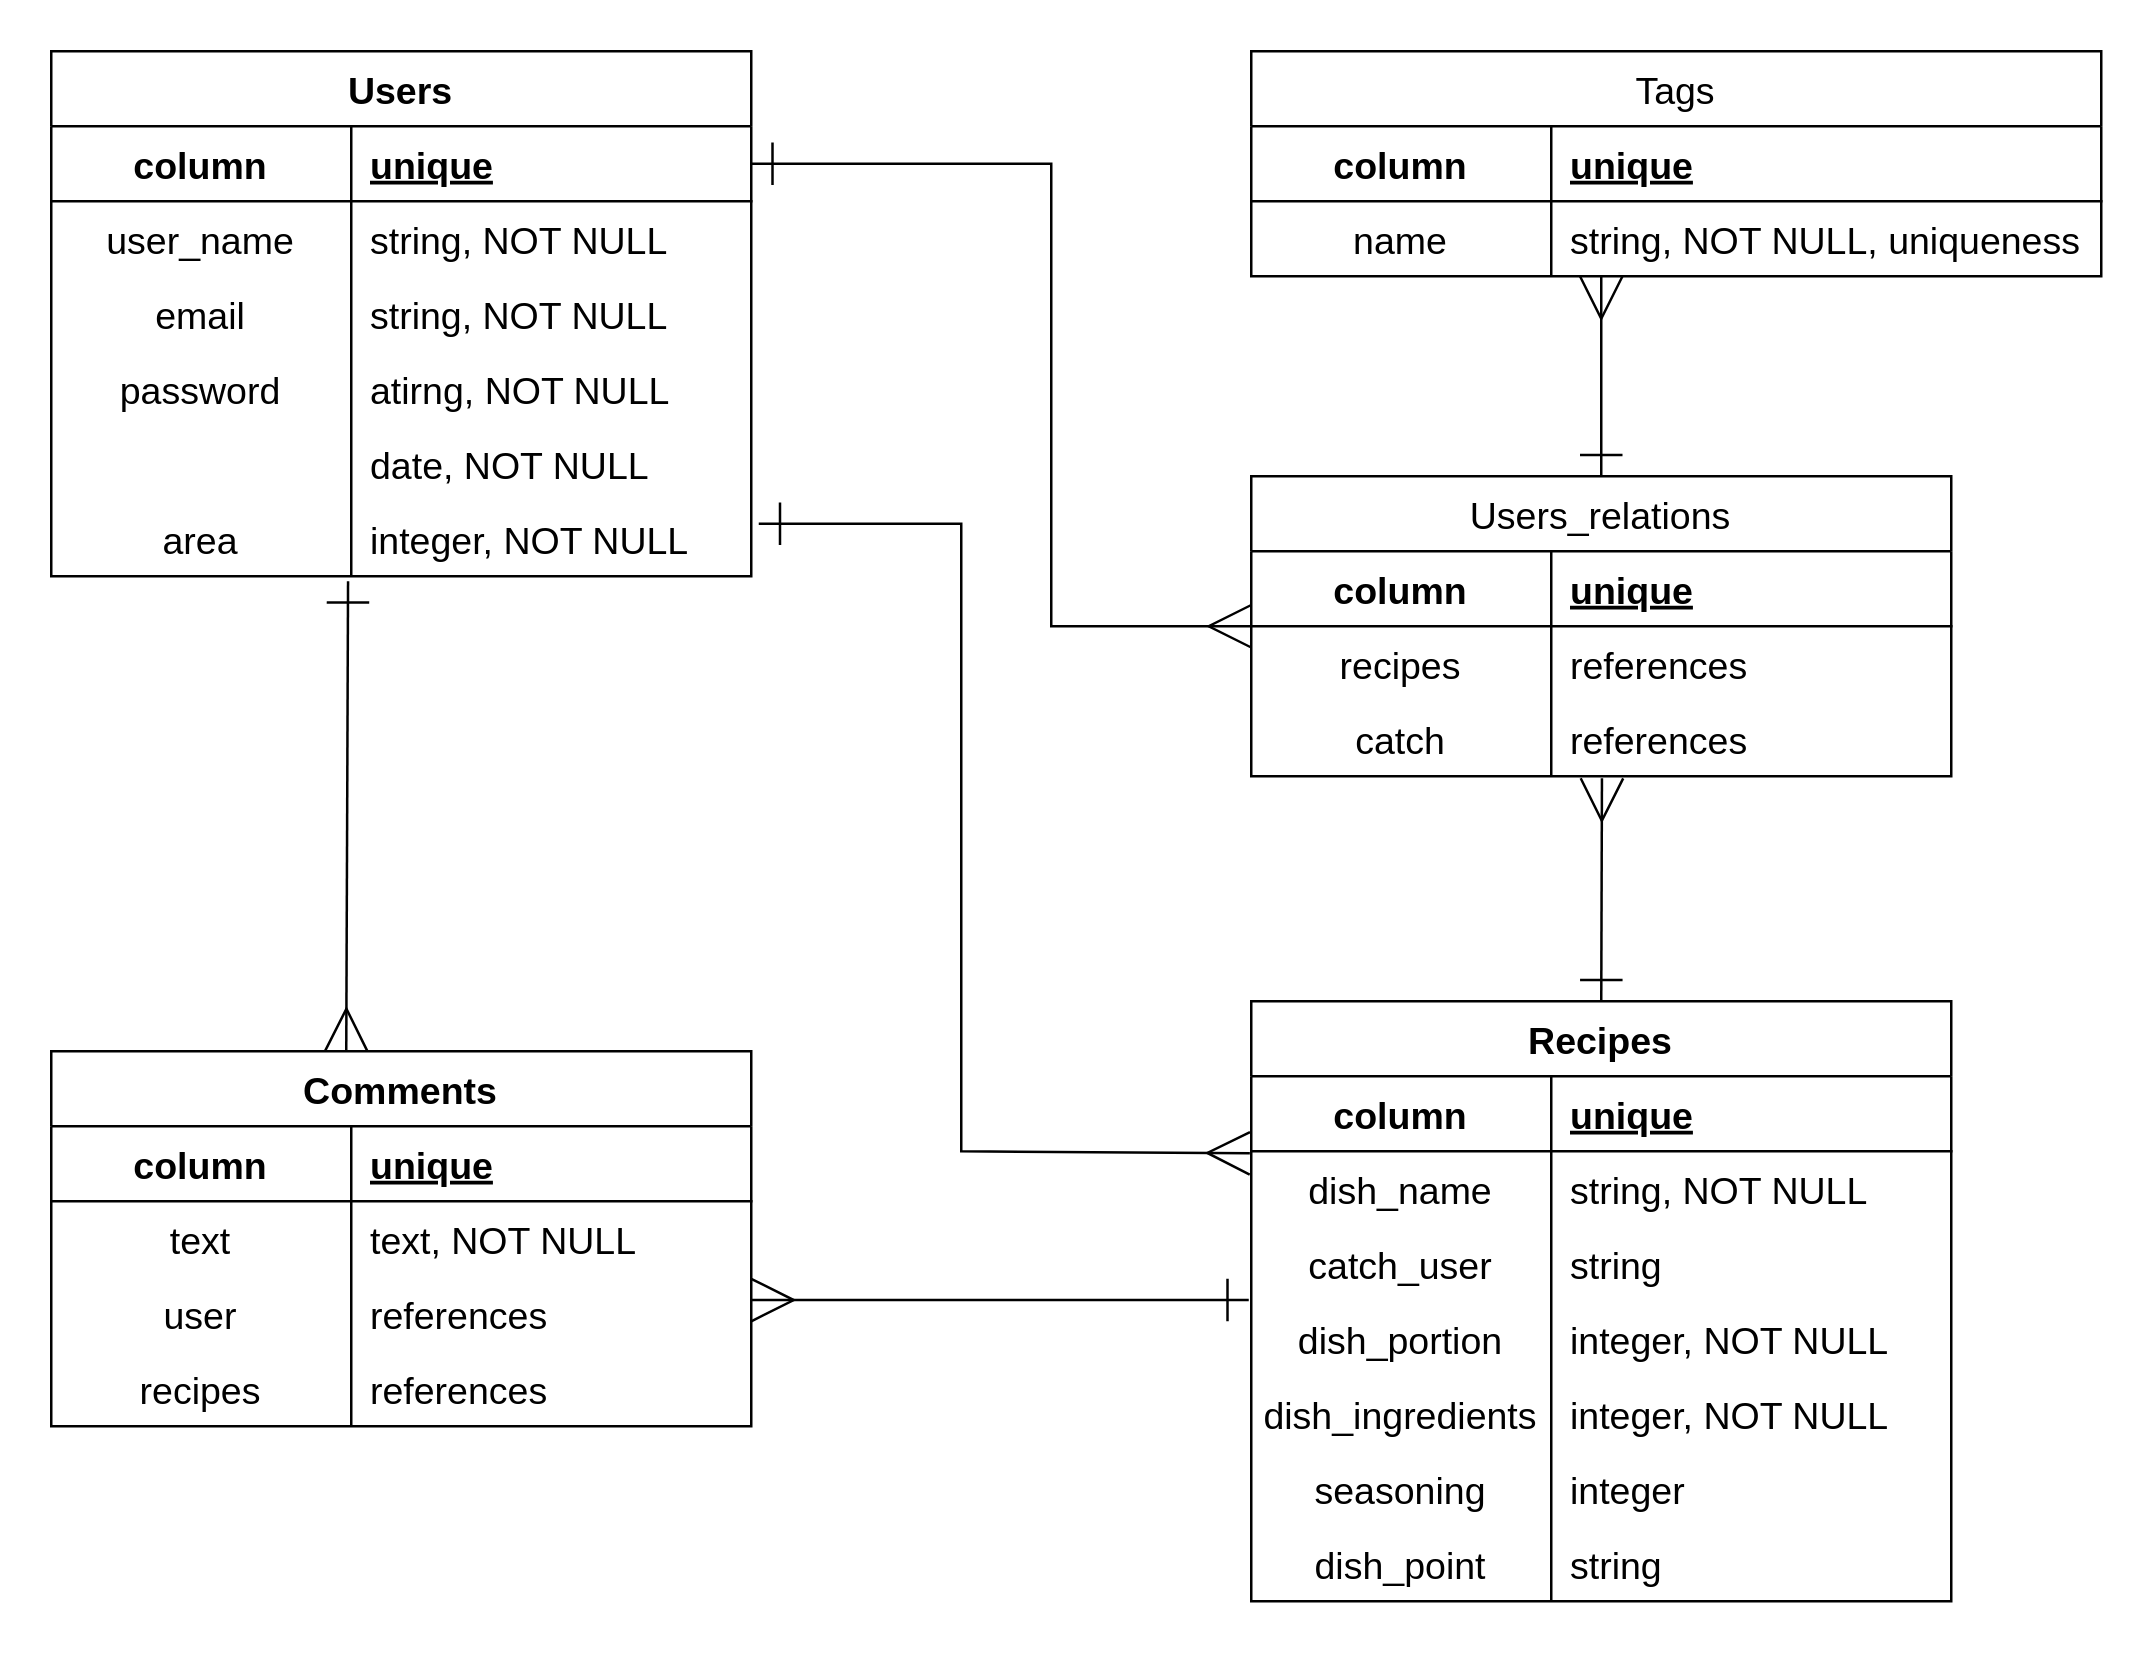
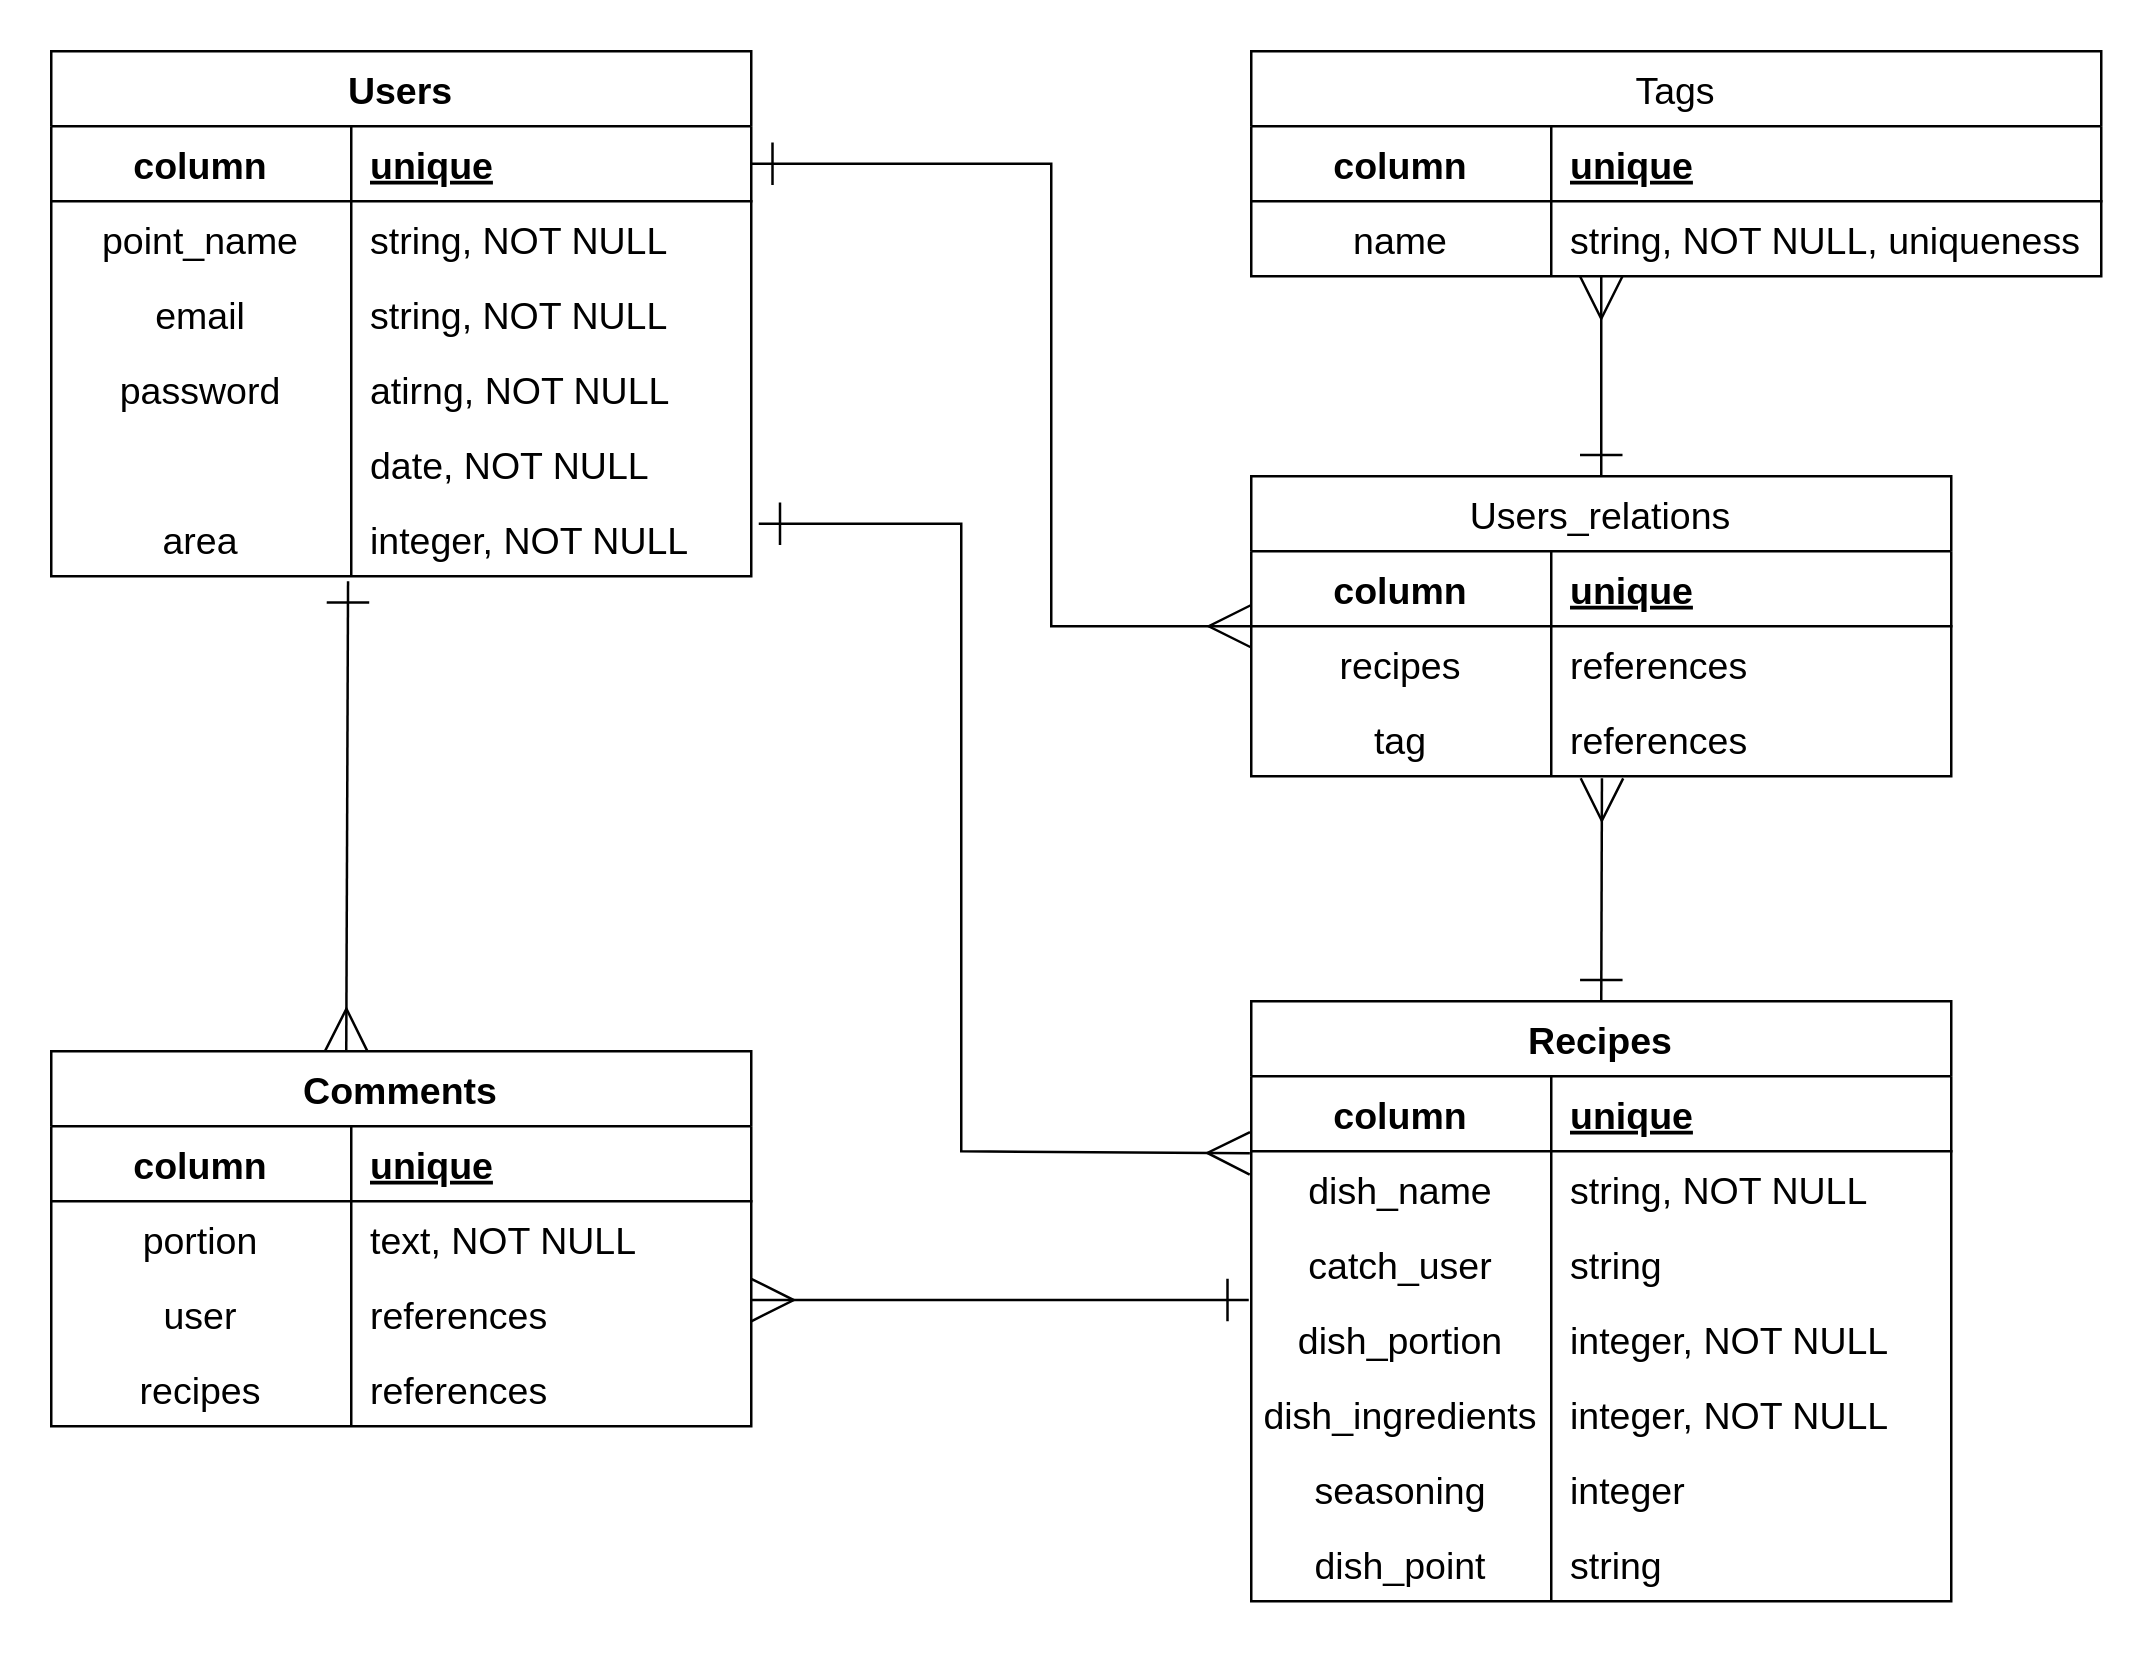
(200, 241) -> (200, 241)
(1400, 741) -> (1400, 741)
(200, 1241) -> (200, 1241)
